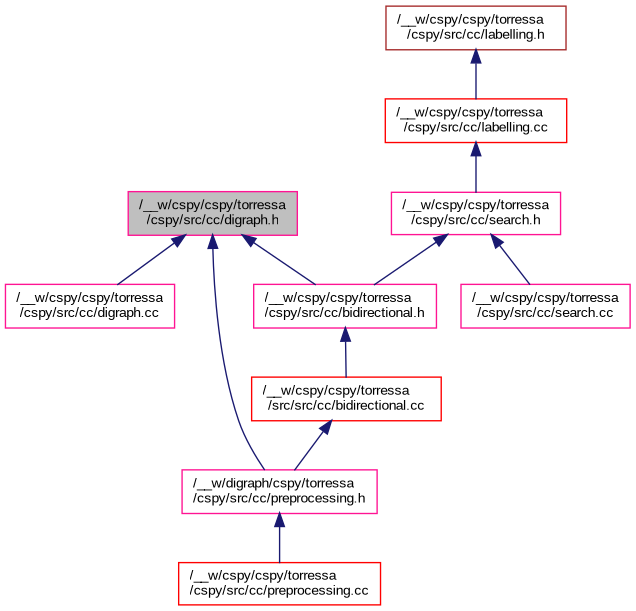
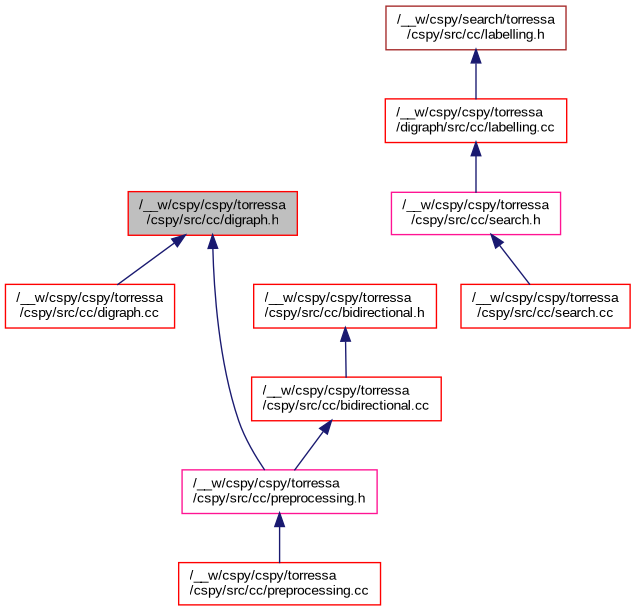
(476, 28) -> (476, 28)
(476, 121) -> (476, 121)
(213, 213) -> (213, 213)
(285, 264) -> none
(405, 264) -> none
(90, 306) -> (90, 306)
(345, 306) -> (345, 306)
(546, 306) -> (546, 306)
(346, 399) -> (346, 399)
(280, 492) -> (280, 492)
